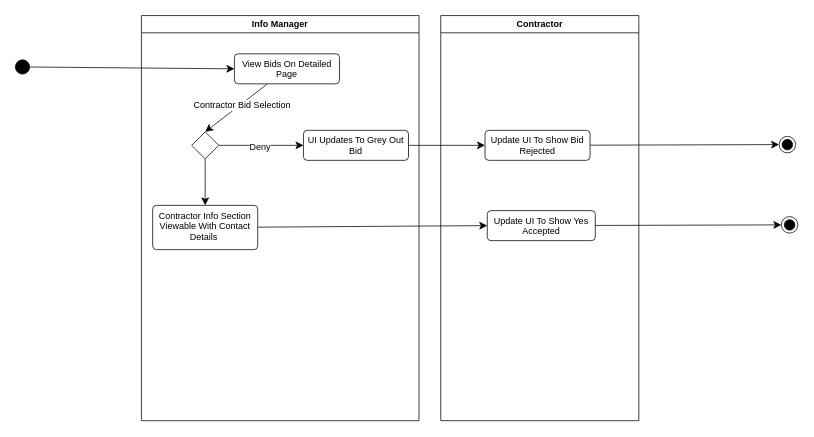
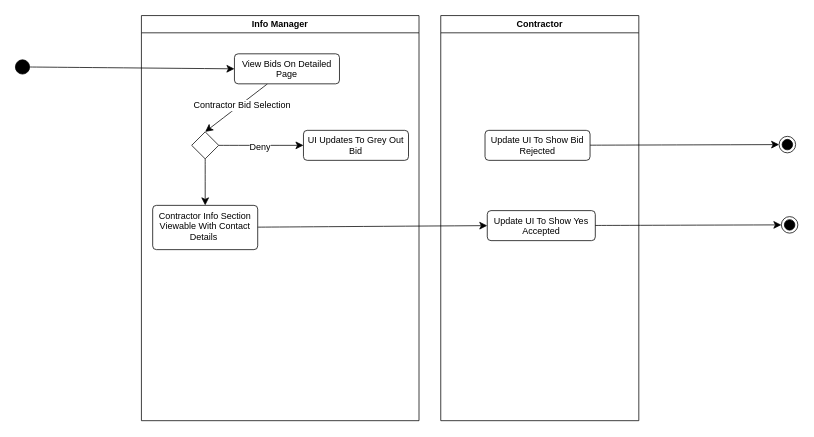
(444, 145) -> none
